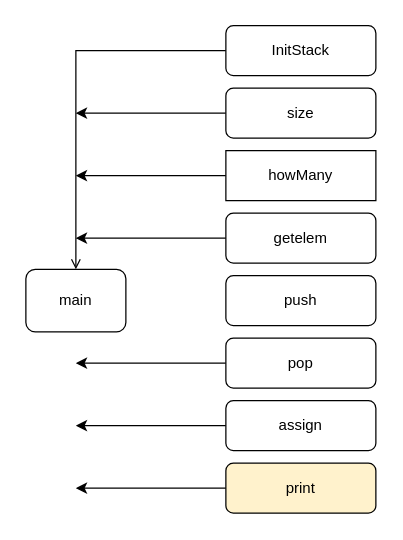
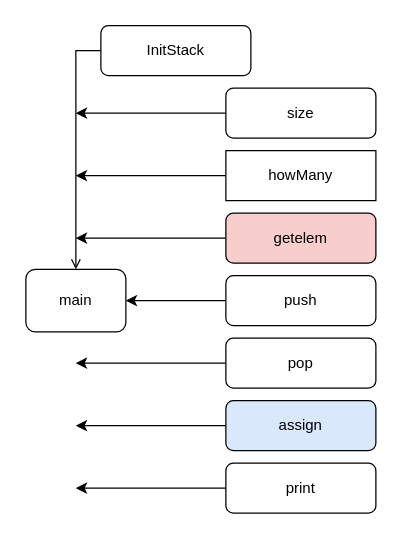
(301, 51) -> (176, 51)
(301, 238) -> (301, 238)
none -> (180, 301)
(301, 426) -> (301, 426)
(301, 488) -> (301, 488)
